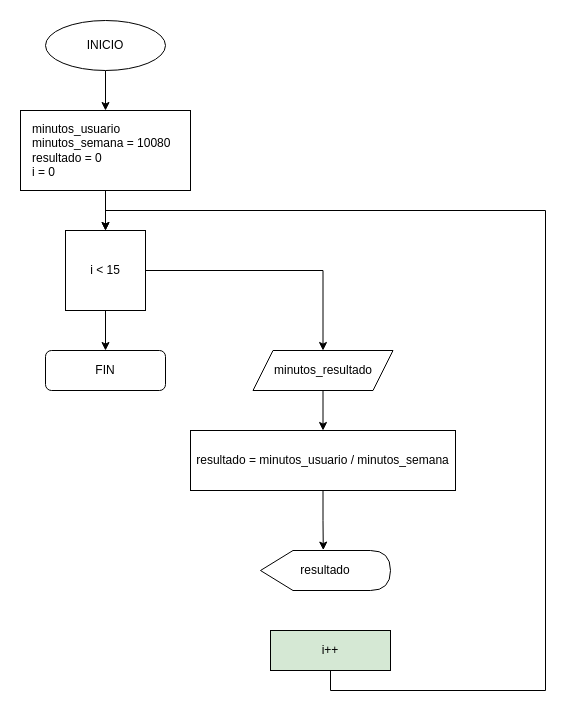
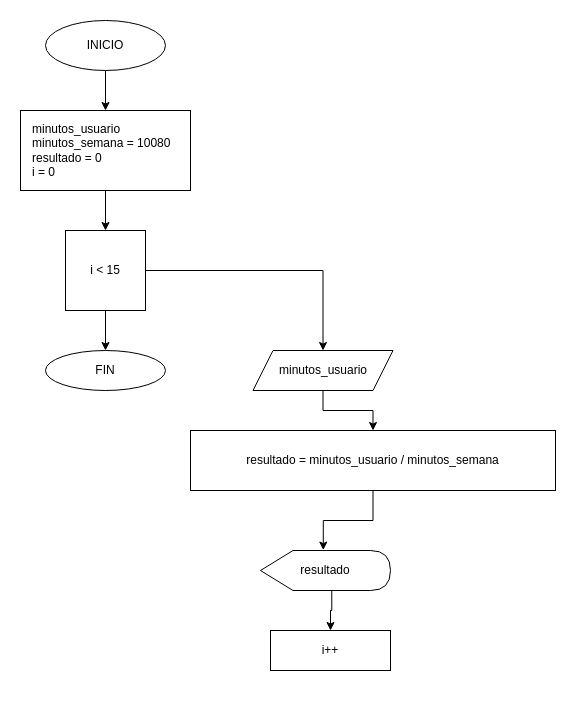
(546, 350) -> none
(106, 371) -> (106, 371)
(324, 371) -> (324, 371)
(323, 461) -> (373, 461)
none -> (332, 608)
(331, 651) -> (331, 651)
